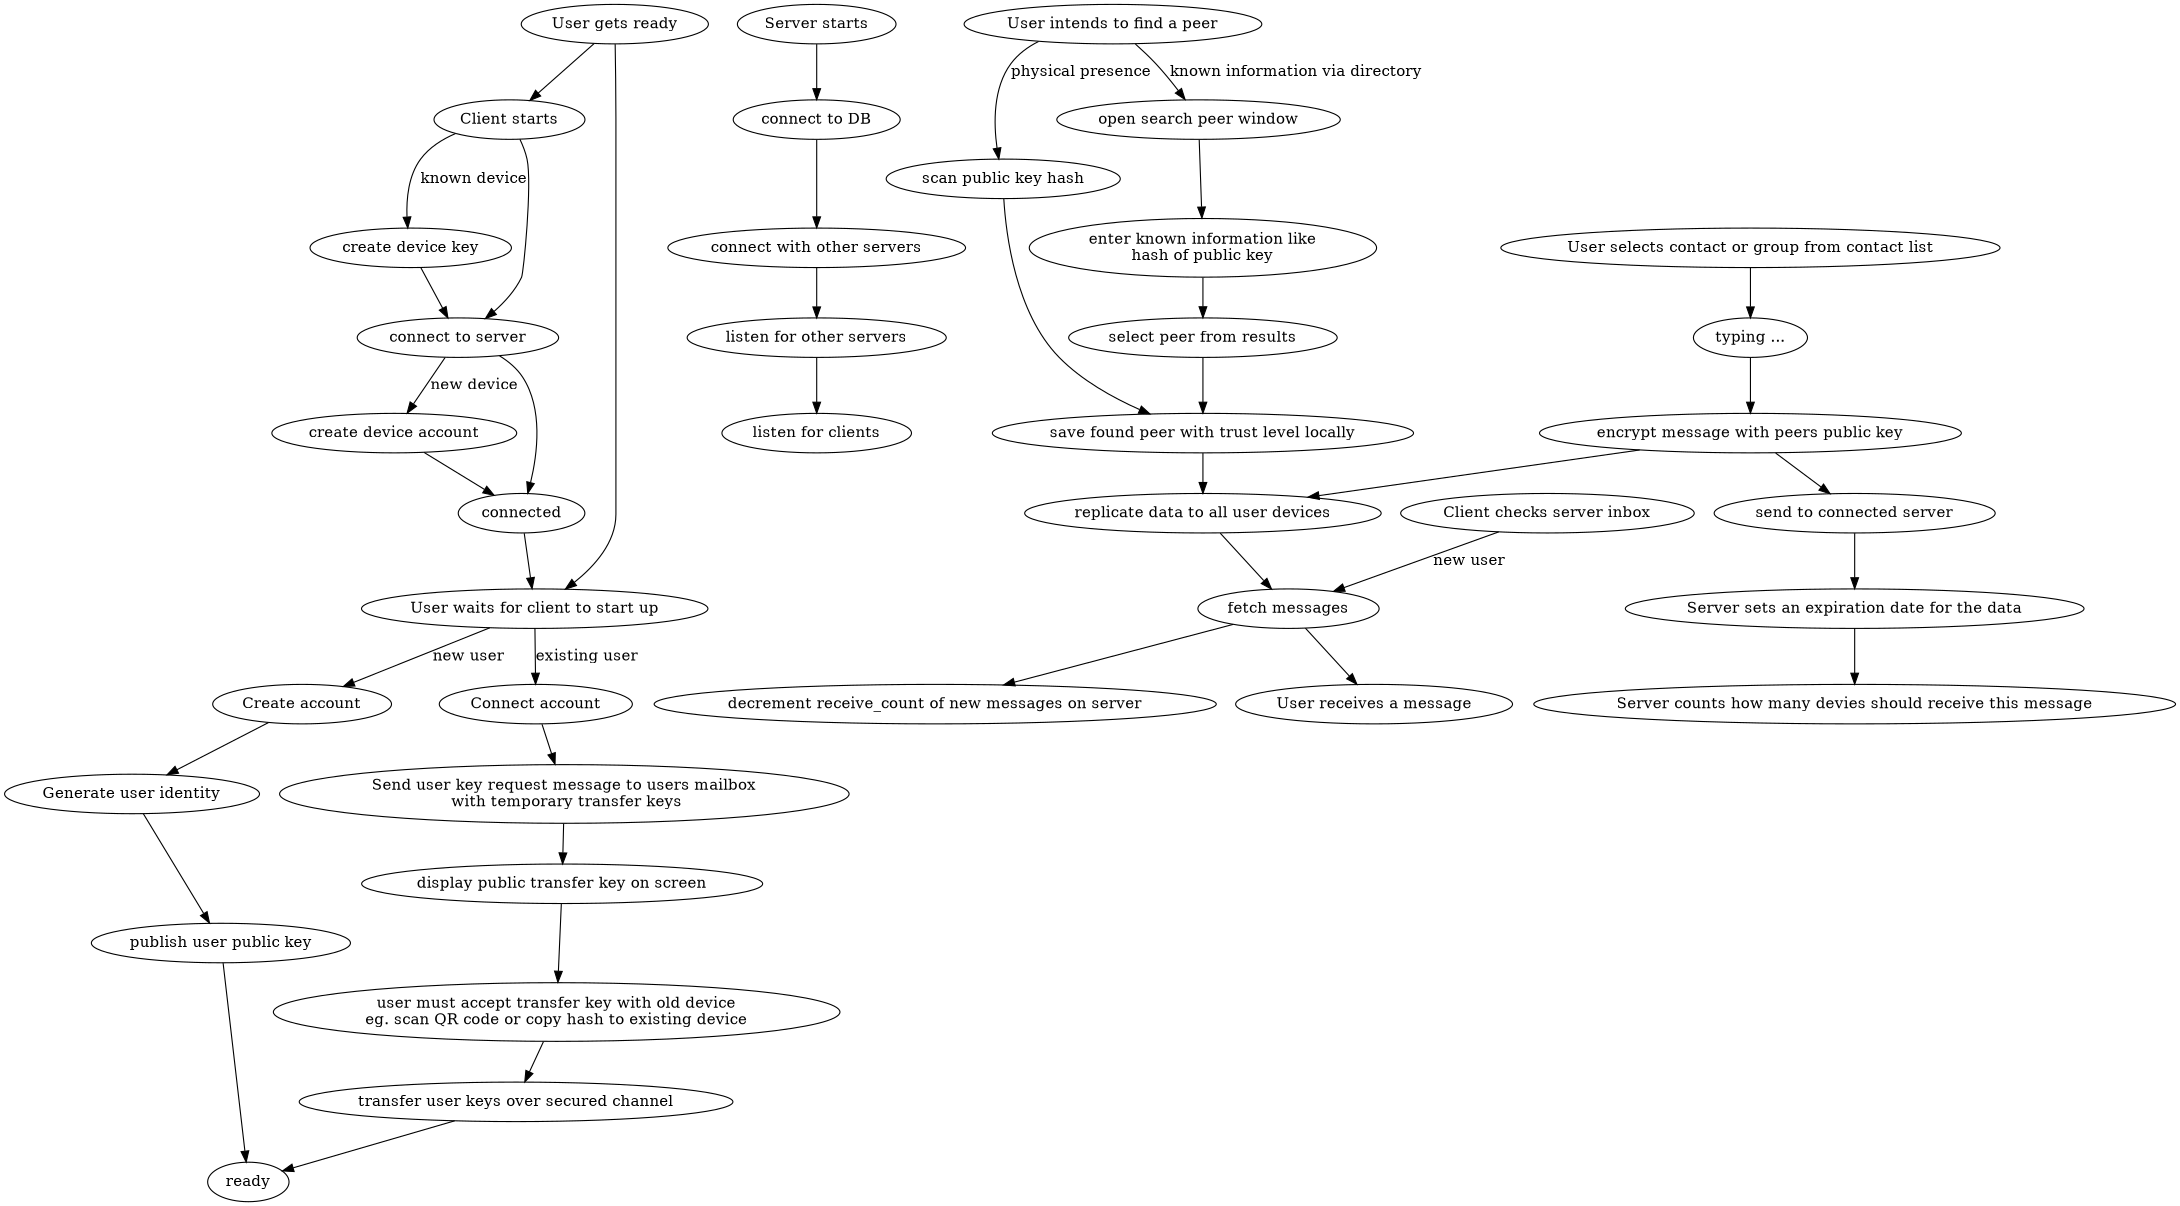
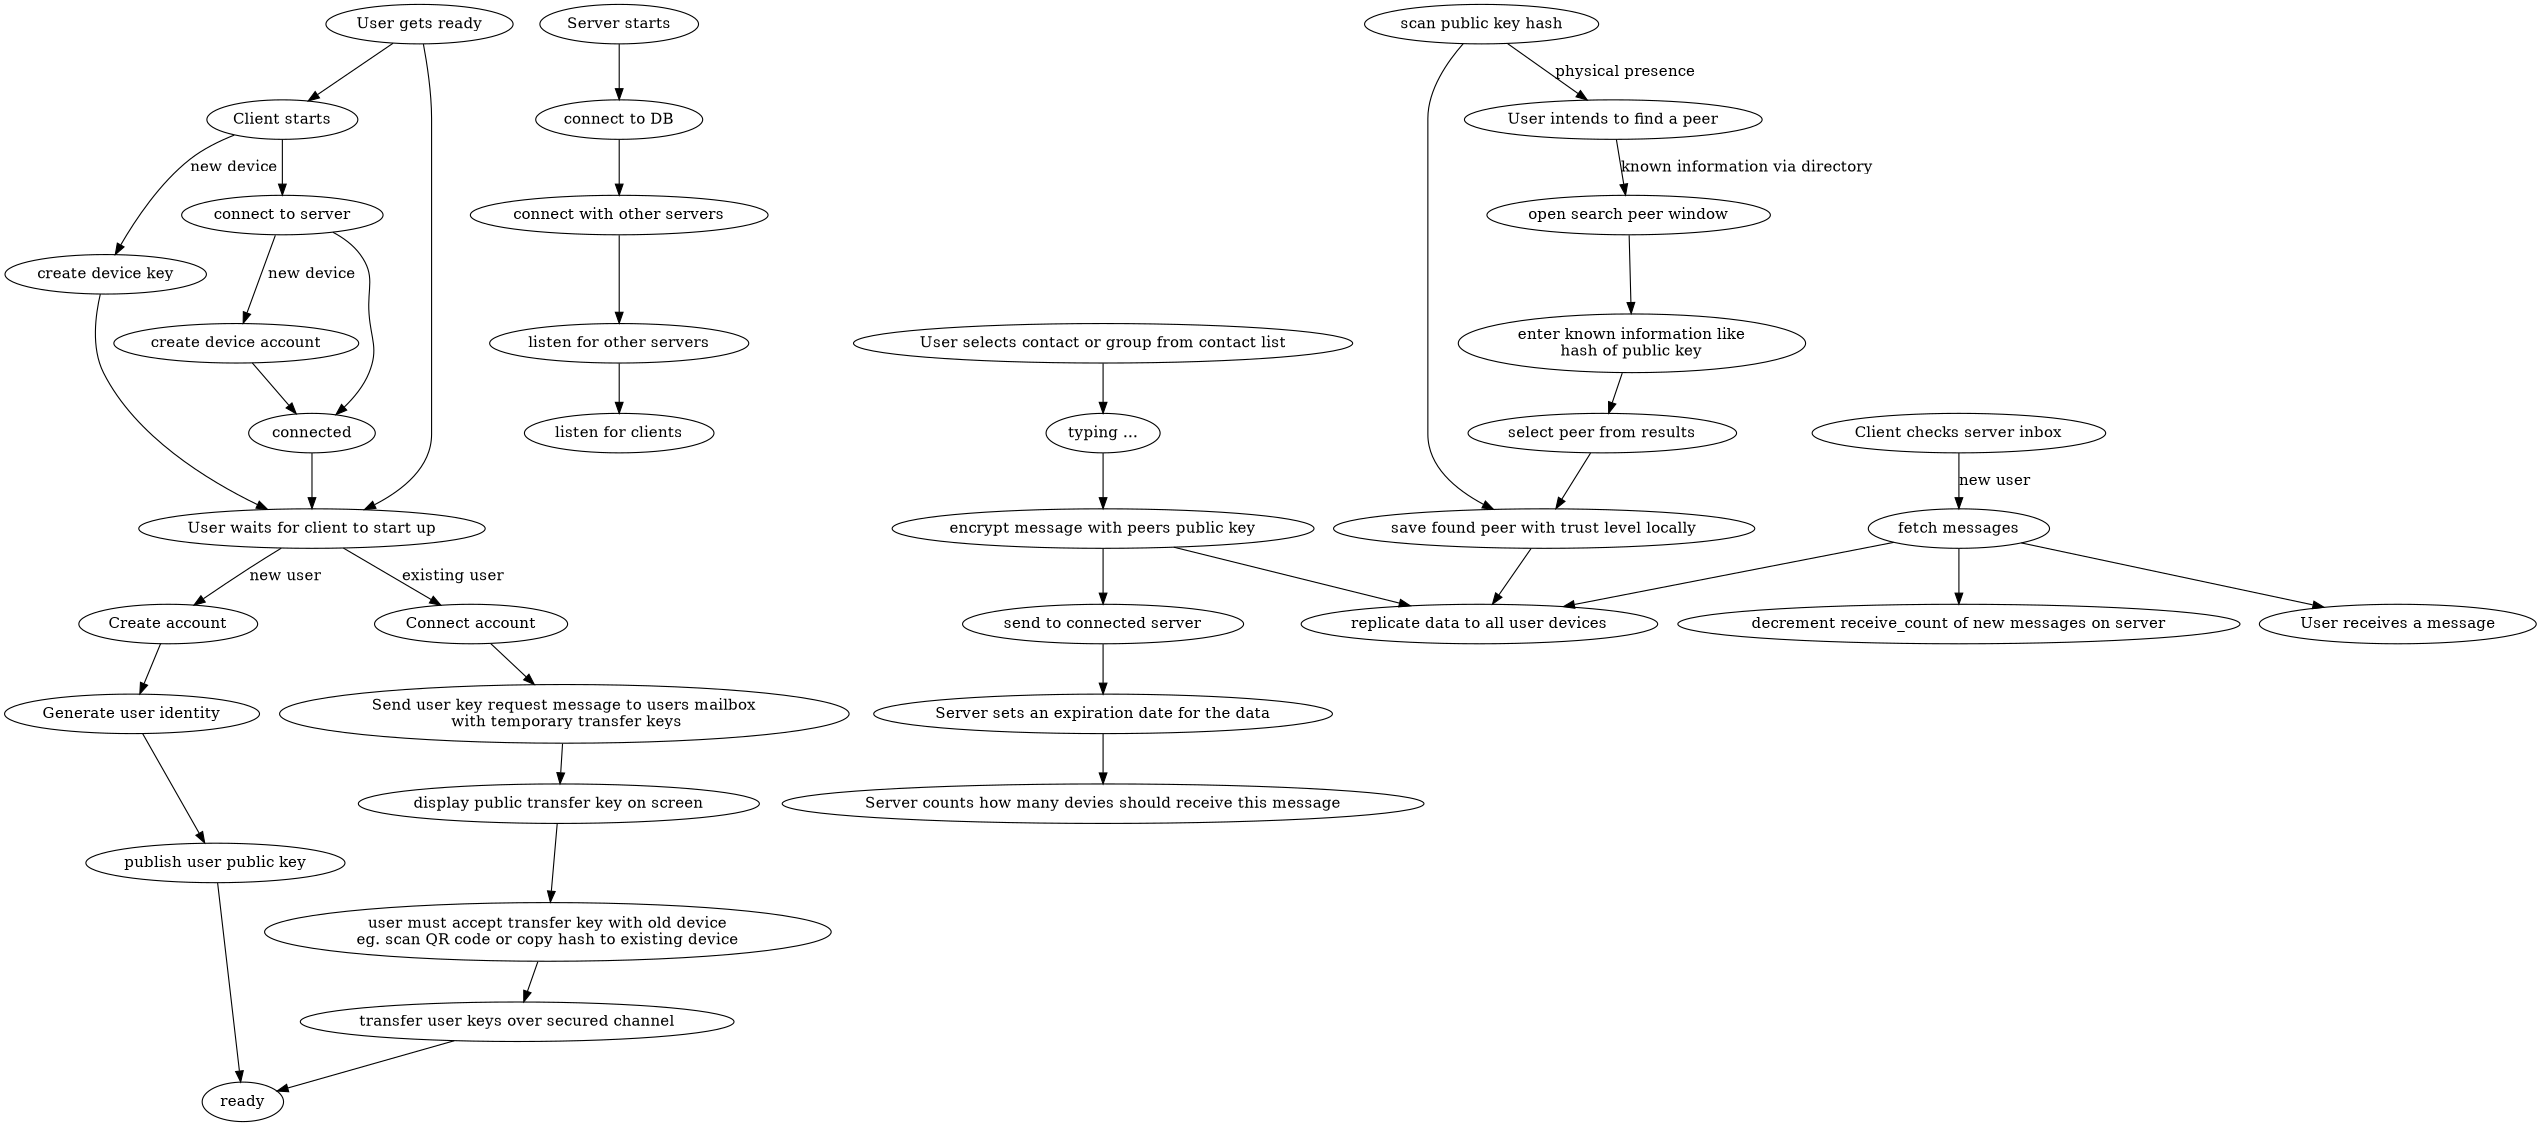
(1000, 87) -> (1543, 68)
(474, 179) -> (234, 167)
(432, 288) -> (141, 423)
(1242, 557) -> (1734, 573)
